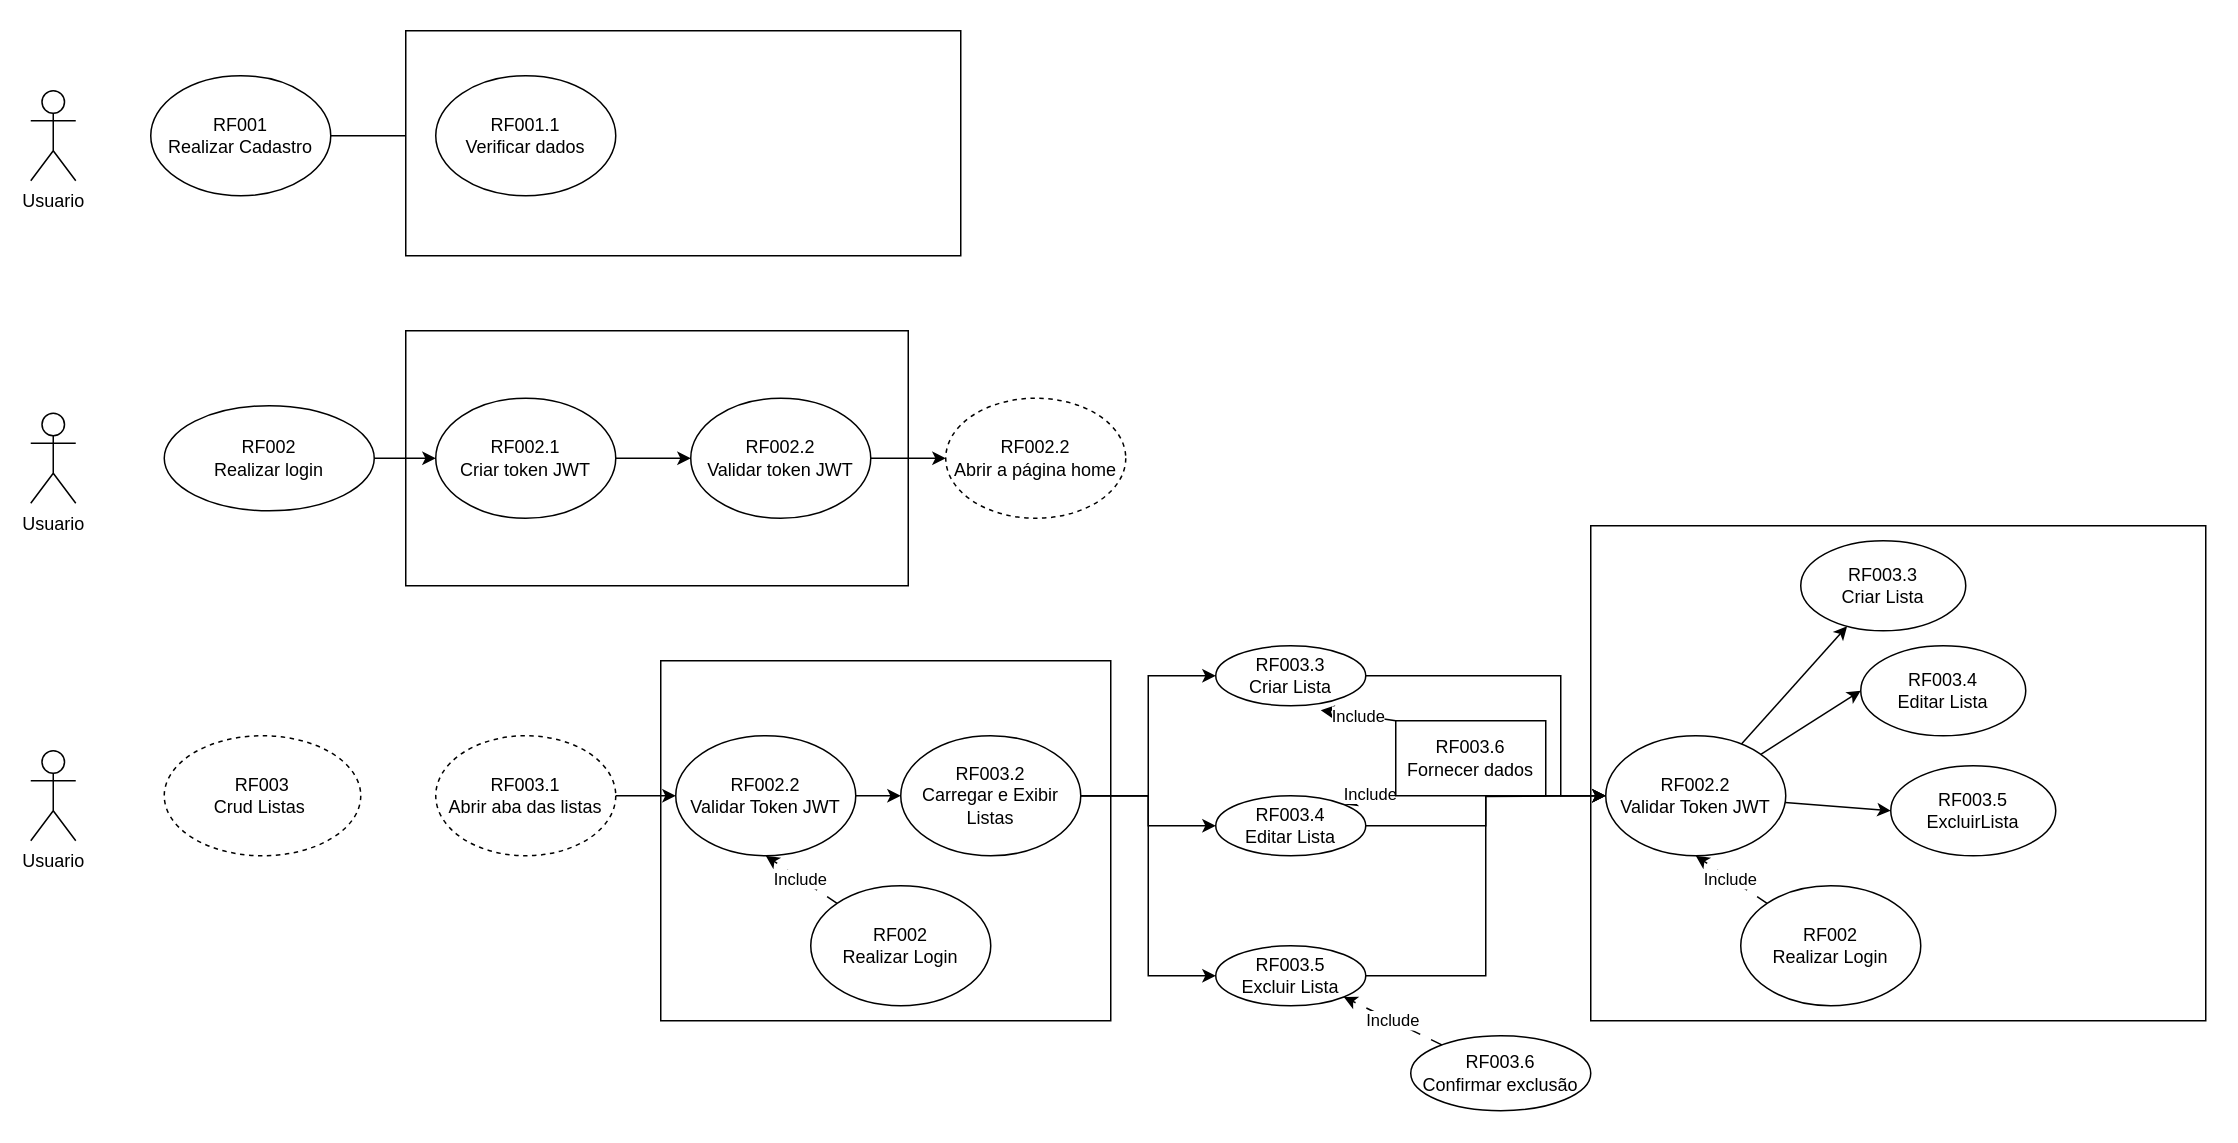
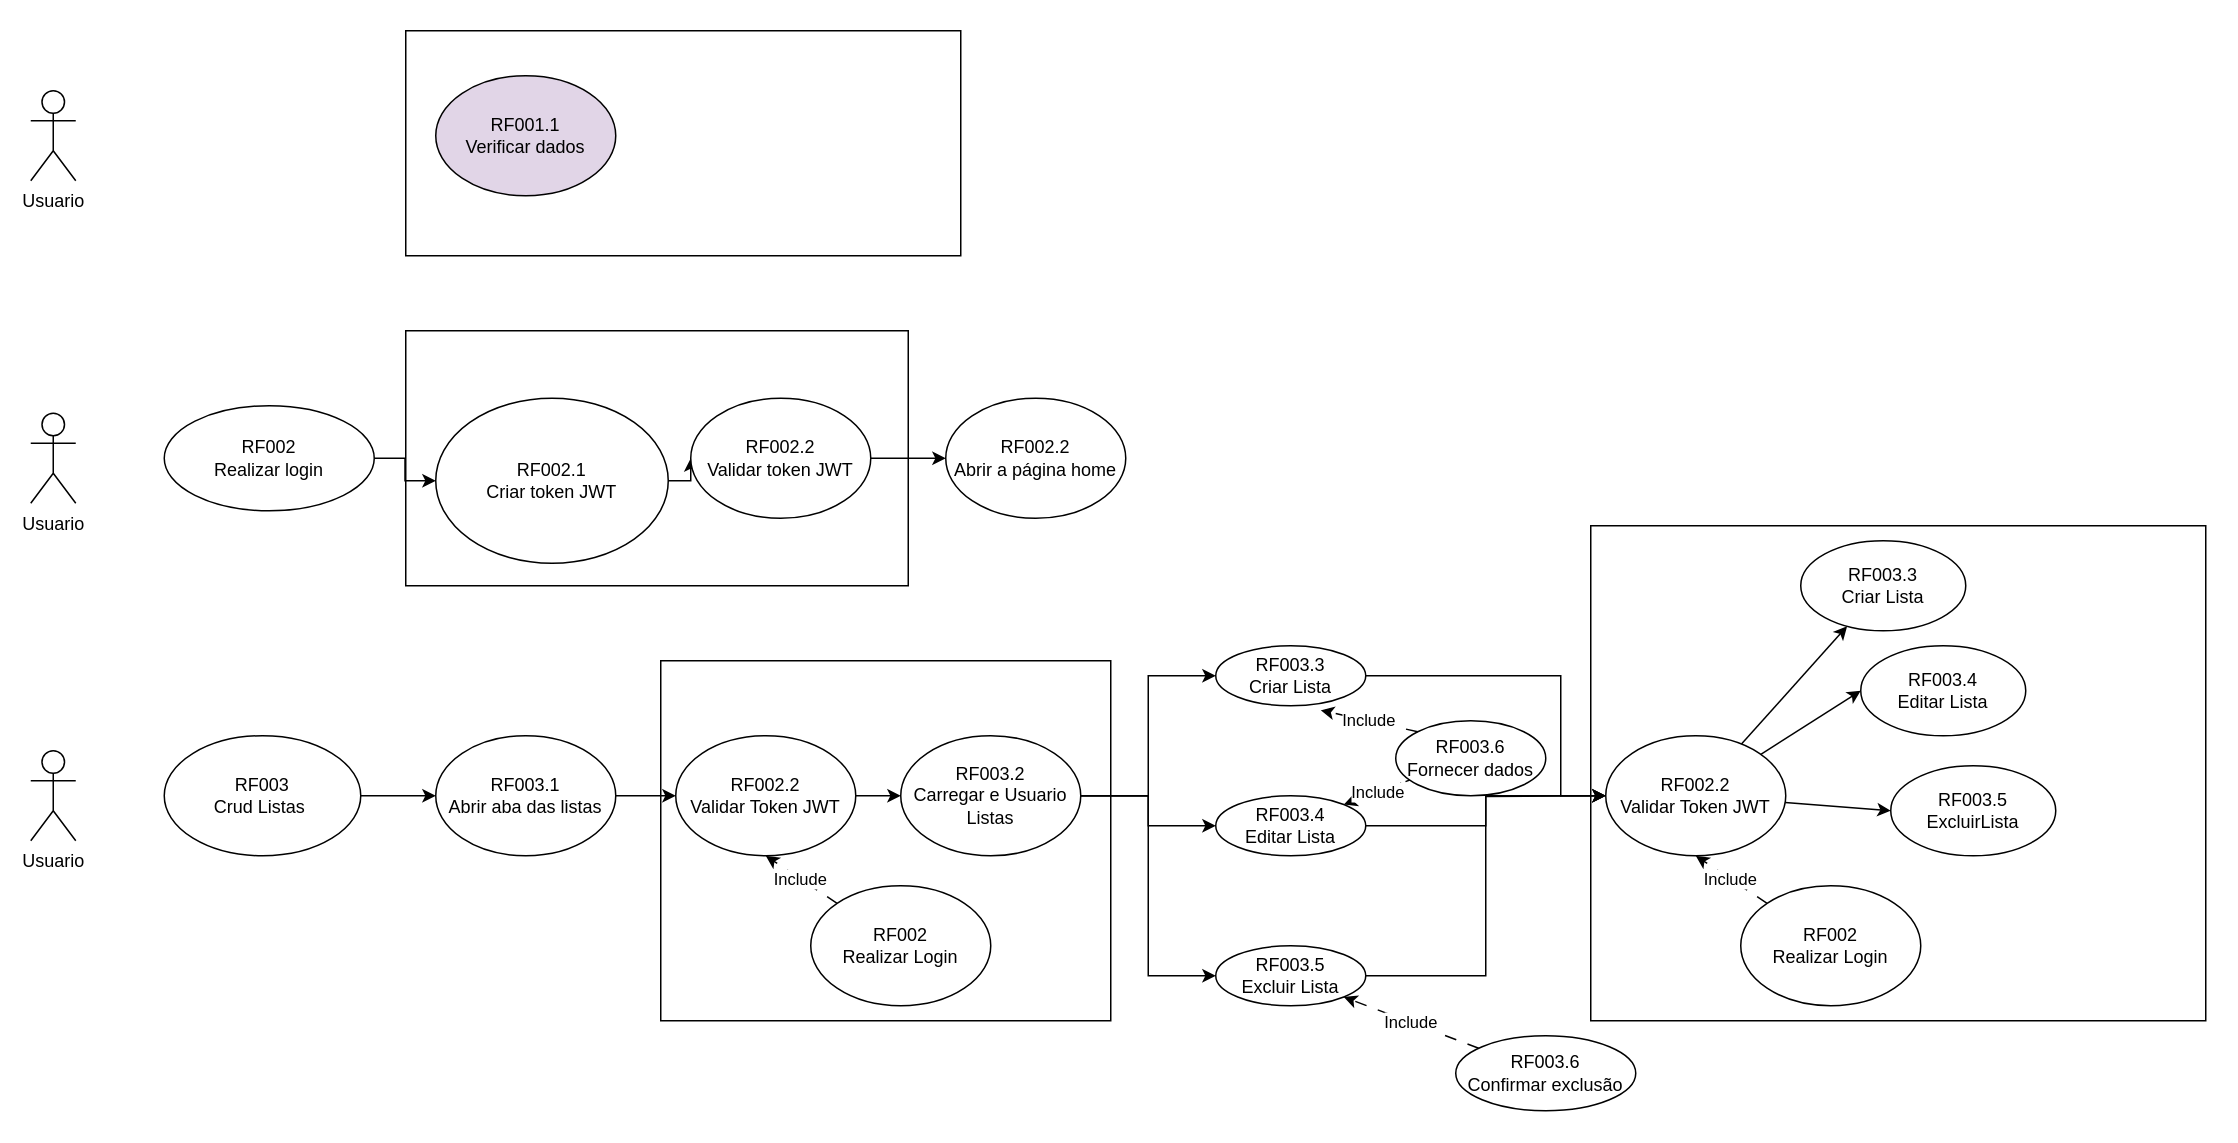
(241, 136) -> none
(368, 136) -> none
(526, 136) -> (526, 136)
(526, 458) -> (552, 481)
(1036, 458) -> (1036, 458)
(1471, 758) -> (1471, 758)
(263, 796) -> (263, 796)
none -> (393, 796)
(526, 796) -> (526, 796)
(991, 796) -> (991, 796)
(1501, 1073) -> (1546, 1073)
